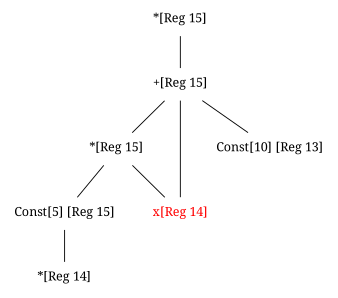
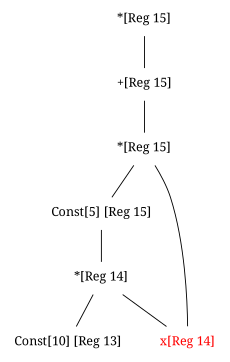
(225, 117) -> (85, 311)
(180, 149) -> (145, 311)
